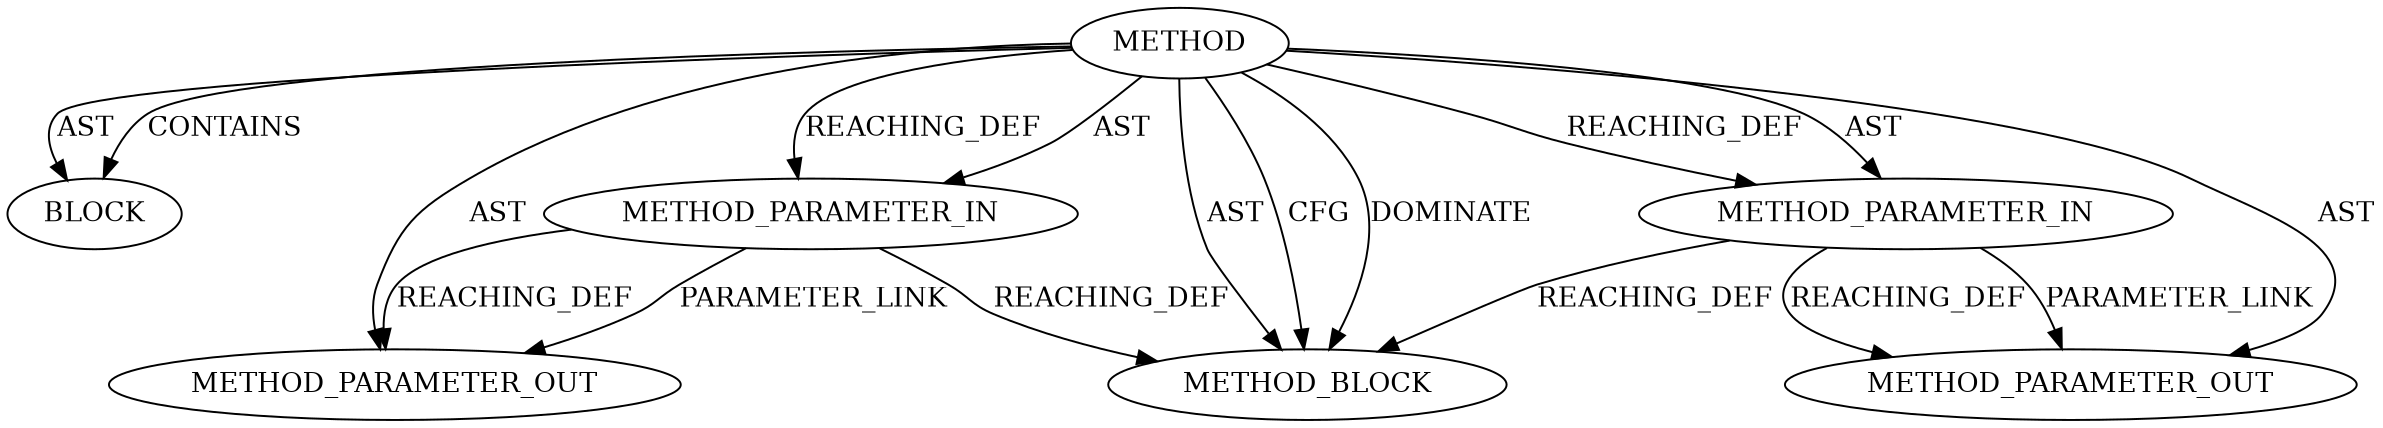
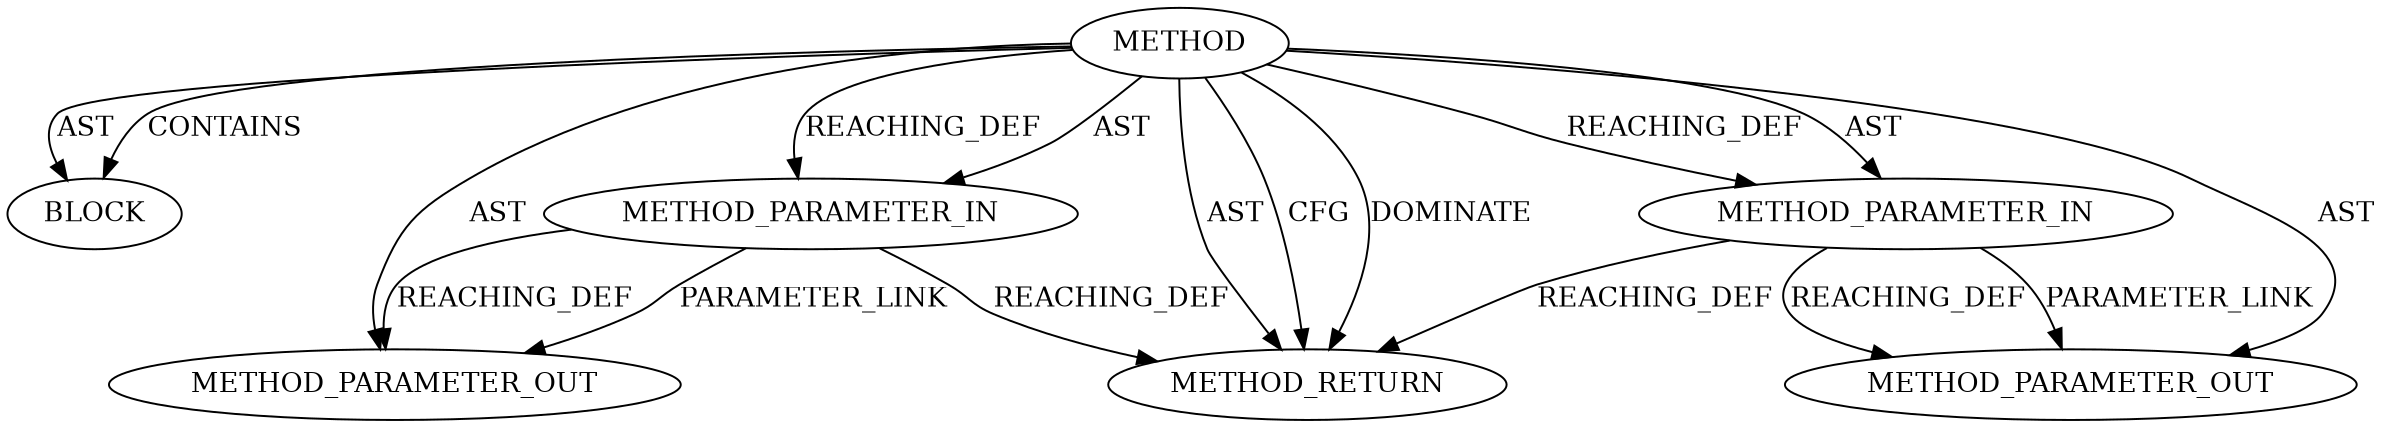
(1307, 385) -> (1307, 385)
